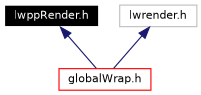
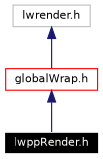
(82, 52) -> (52, 117)
